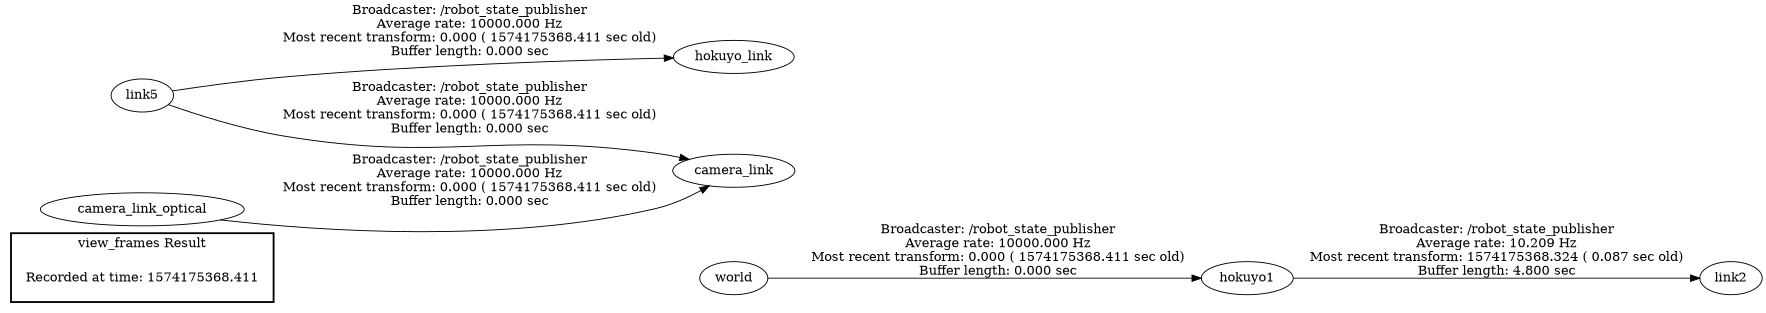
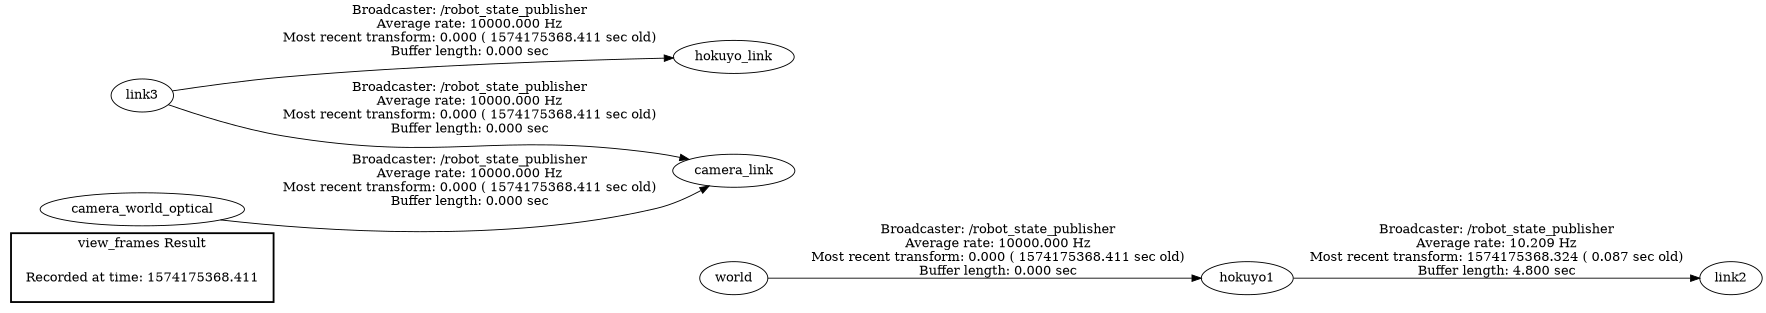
(142, 95) -> (142, 95)
(142, 209) -> (142, 209)
